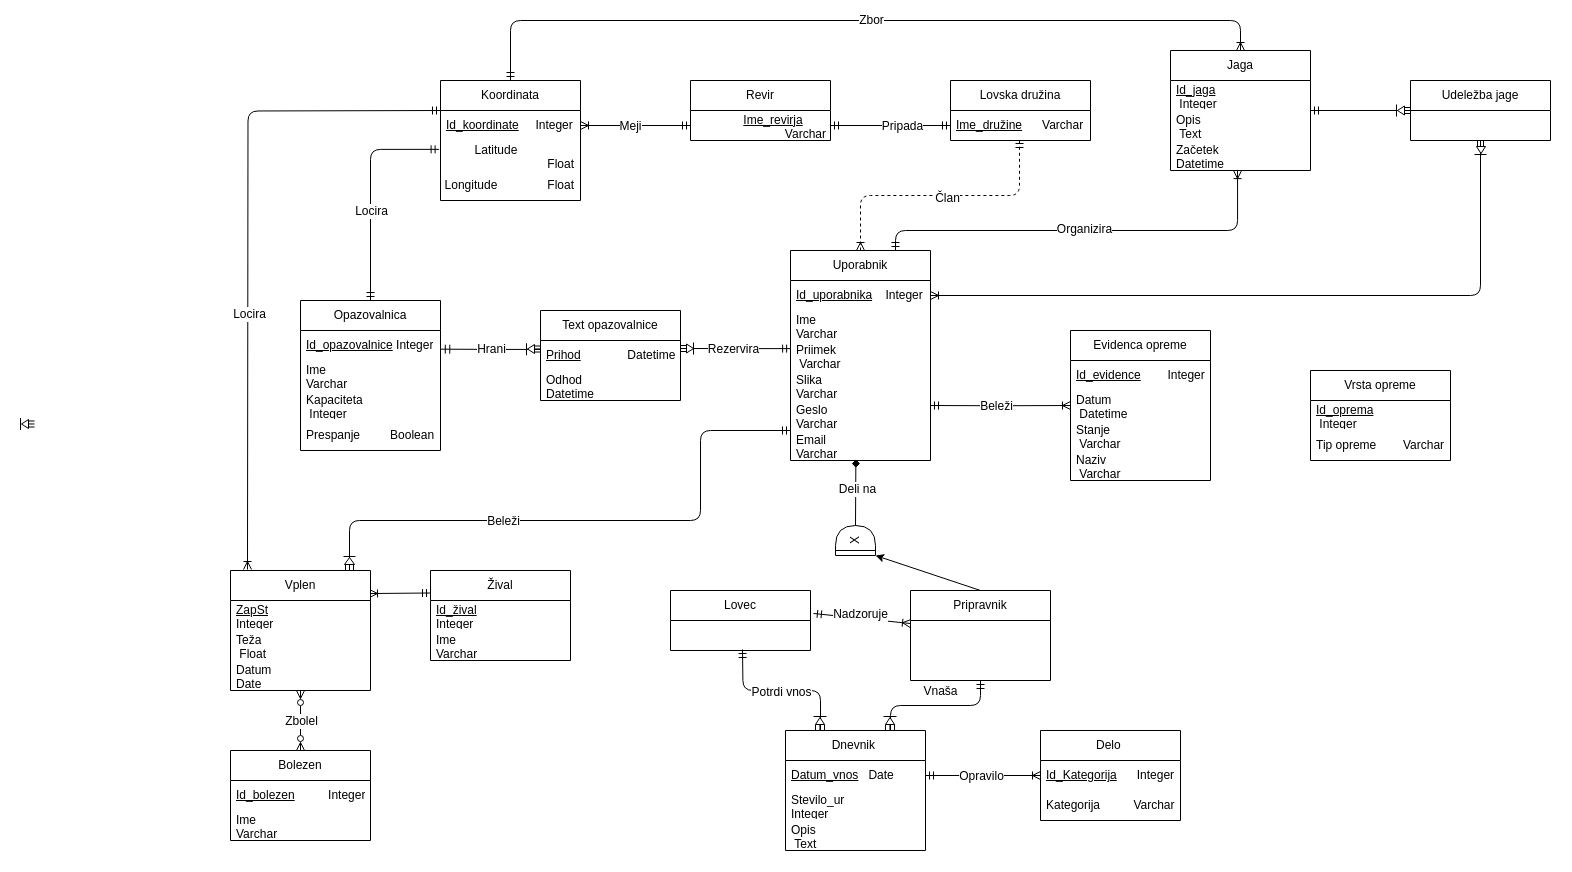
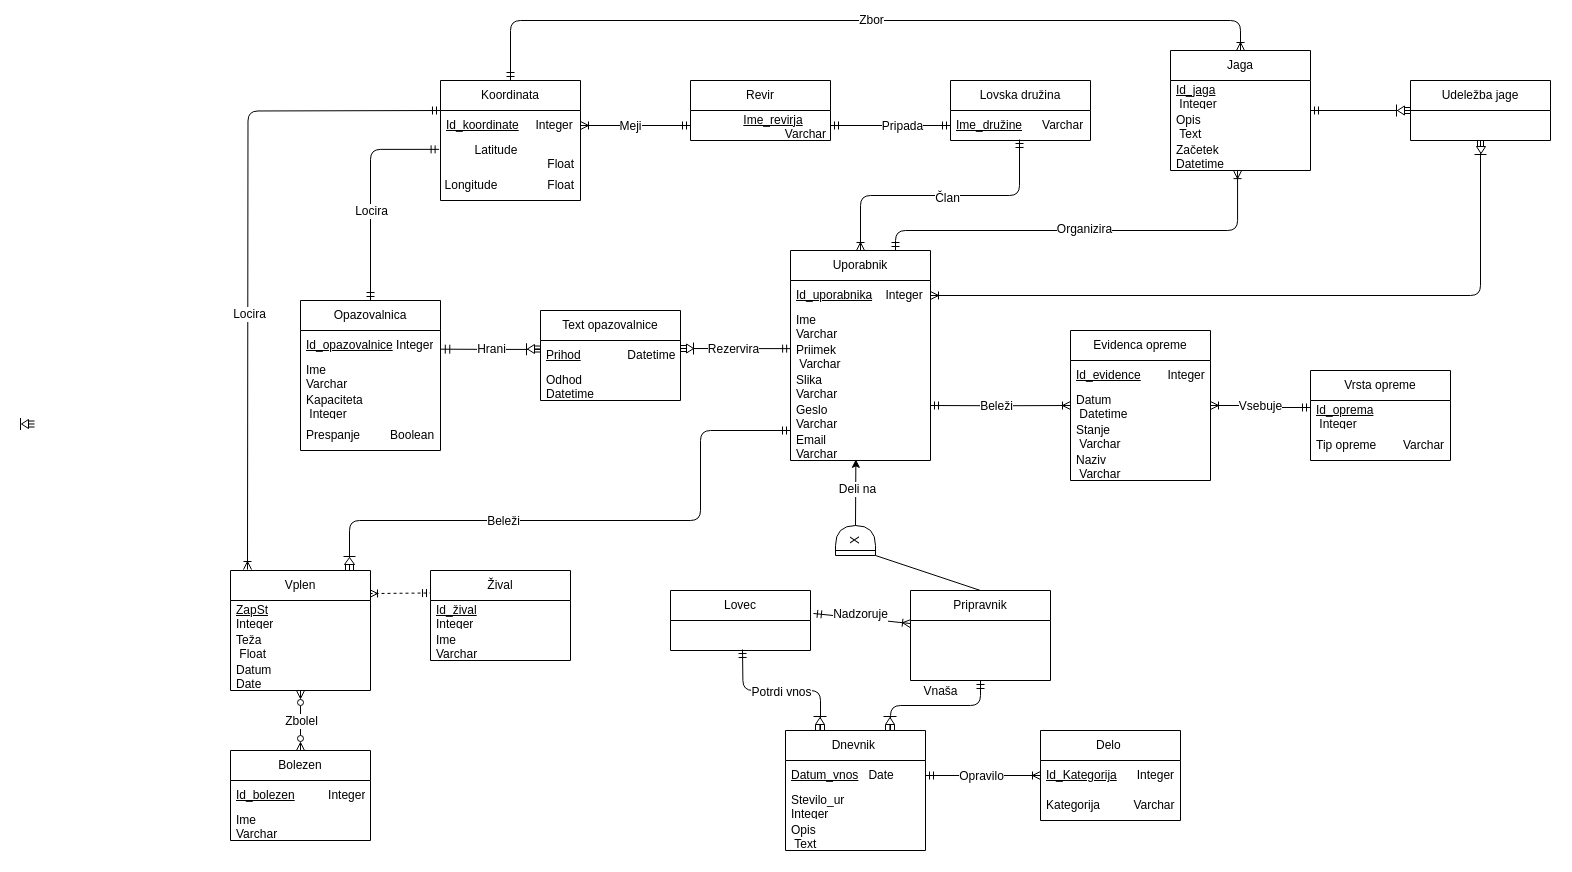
(877, 196) -> (877, 196)
none -> (1261, 406)
(856, 468) -> (856, 468)
(883, 558) -> (880, 557)
(400, 593) -> (400, 593)
